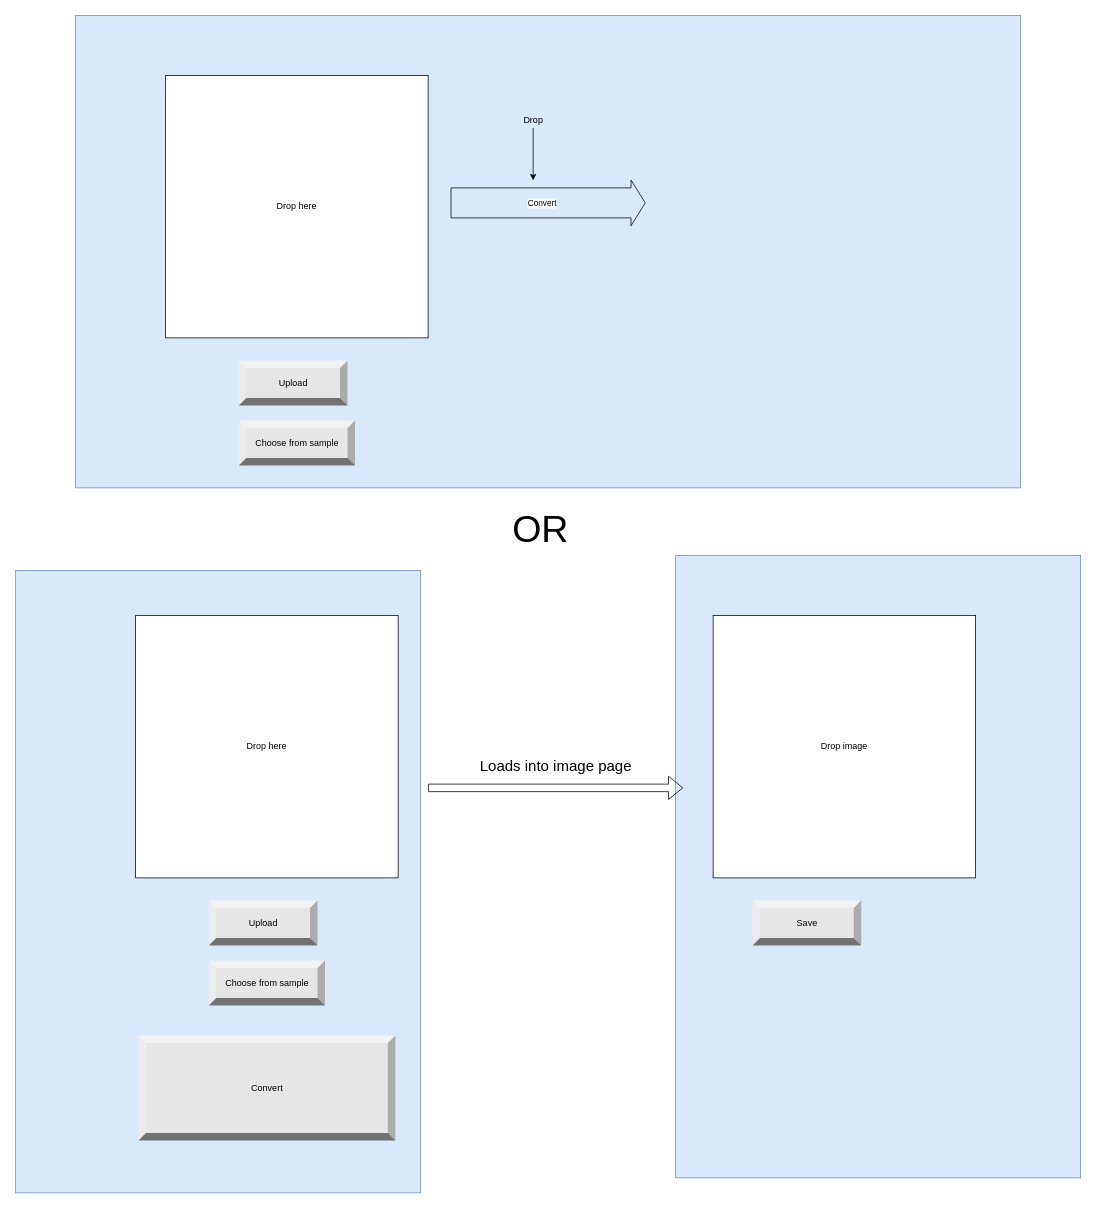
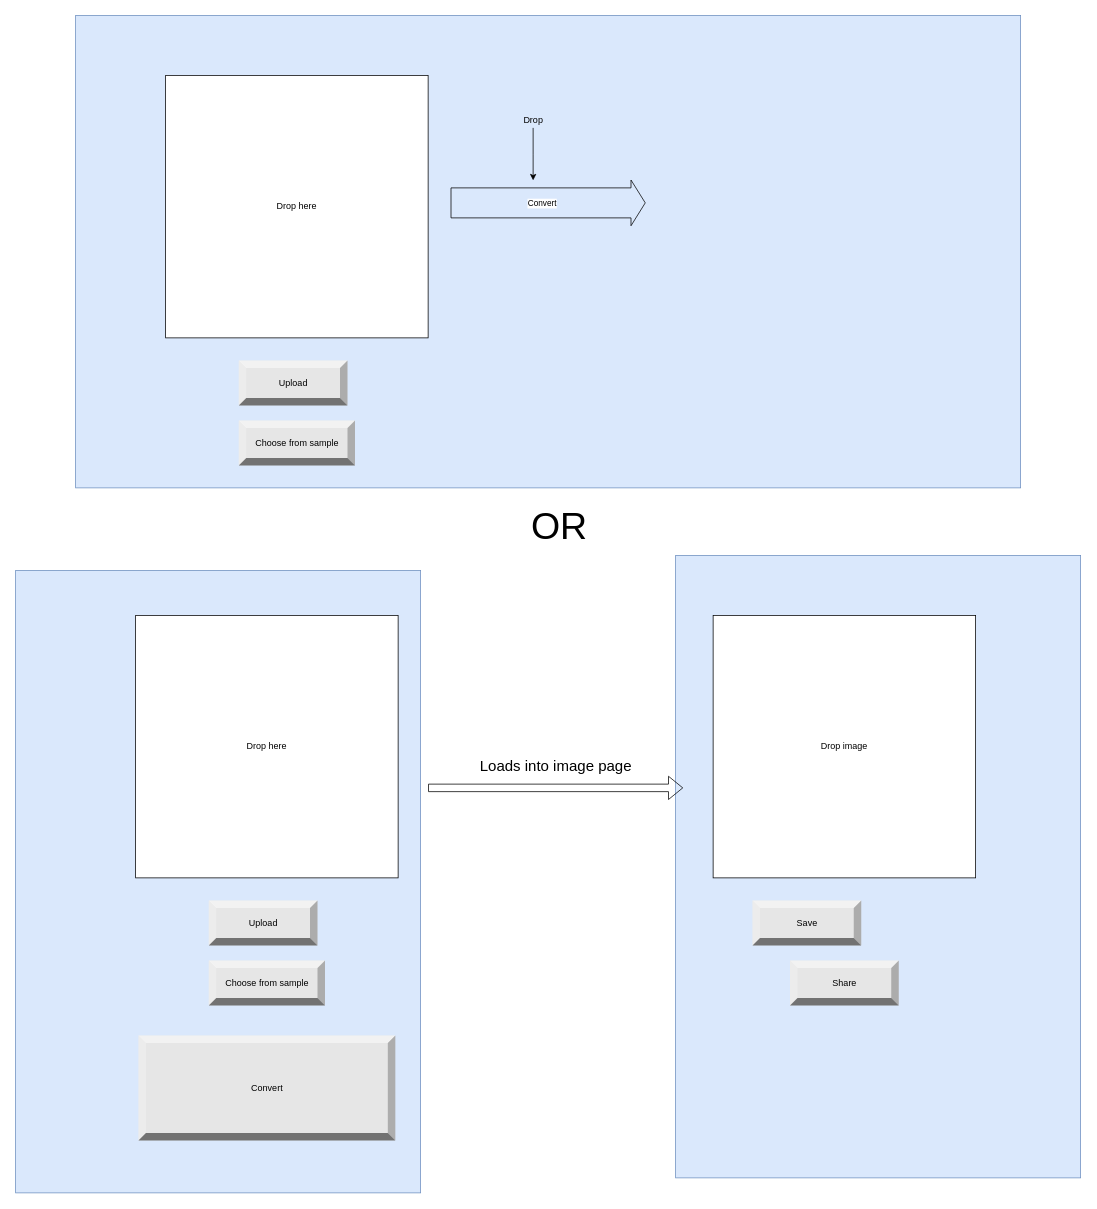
(540, 529) -> (559, 525)
none -> (844, 983)
